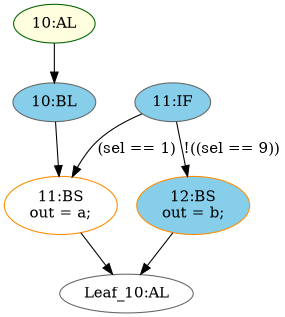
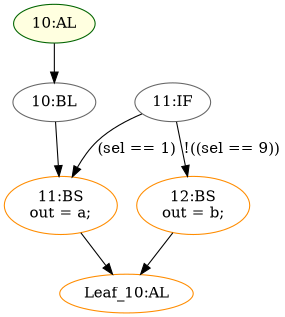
(54, 102) -> (54, 102)
(173, 102) -> (173, 102)
(193, 205) -> (193, 205)
(126, 294) -> (126, 294)
